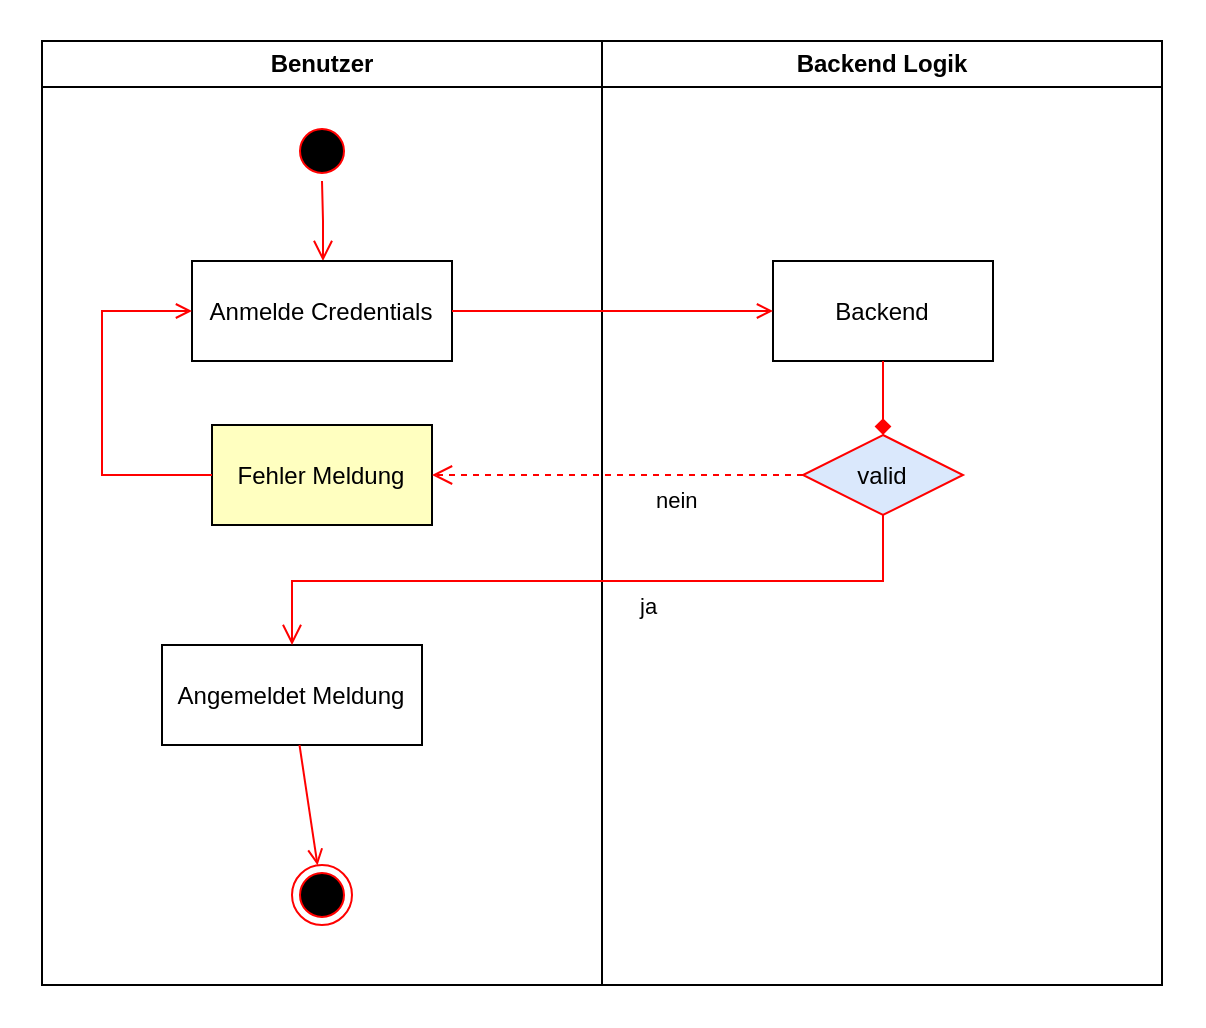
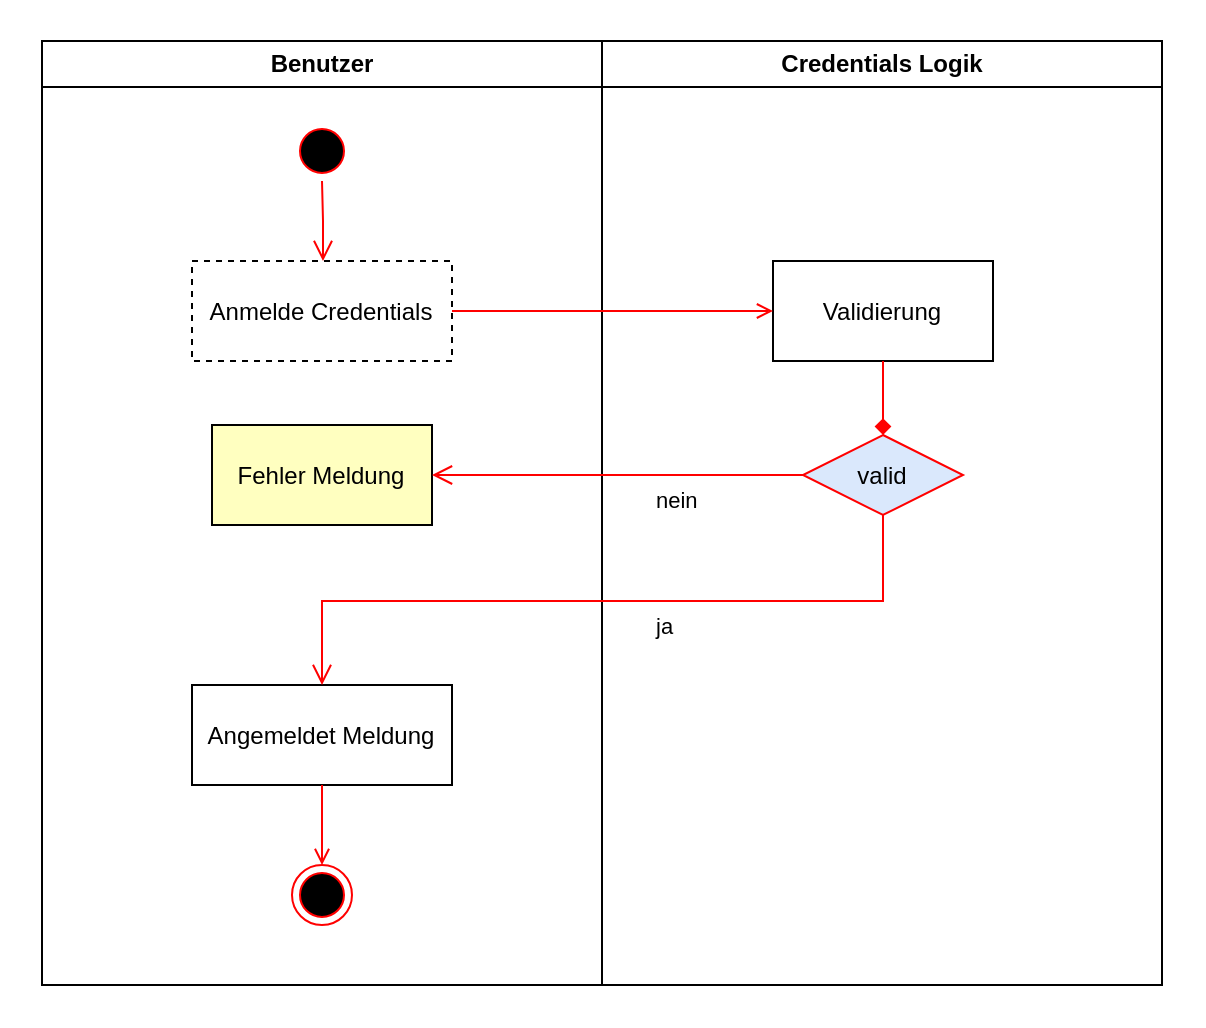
(883, 65) -> (883, 65)
(322, 311) -> (322, 311)
(882, 312) -> (882, 312)
(102, 406) -> none
(702, 475) -> (702, 475)
(292, 695) -> (322, 735)
